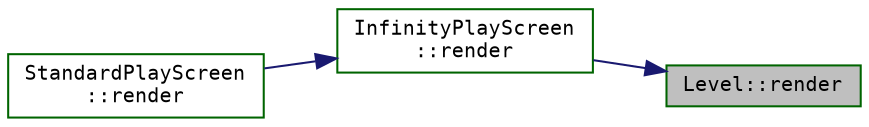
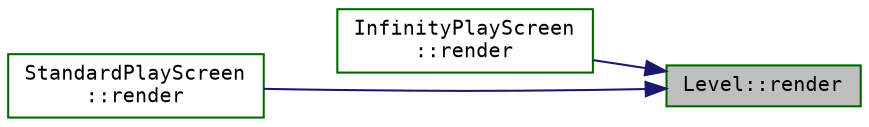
(290, 65) -> (455, 91)
